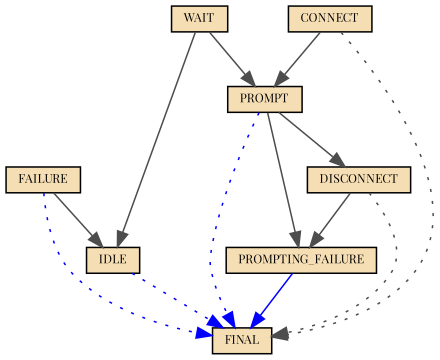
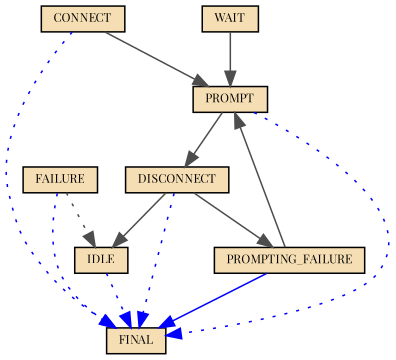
(159, 132) -> (145, 215)
(281, 173) -> (263, 187)
(73, 214) -> (77, 213)
(432, 214) -> (8, 185)
(380, 286) -> (159, 253)
